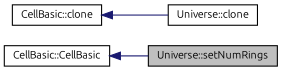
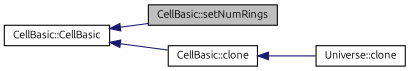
none -> (144, 47)
(213, 56) -> (213, 15)
